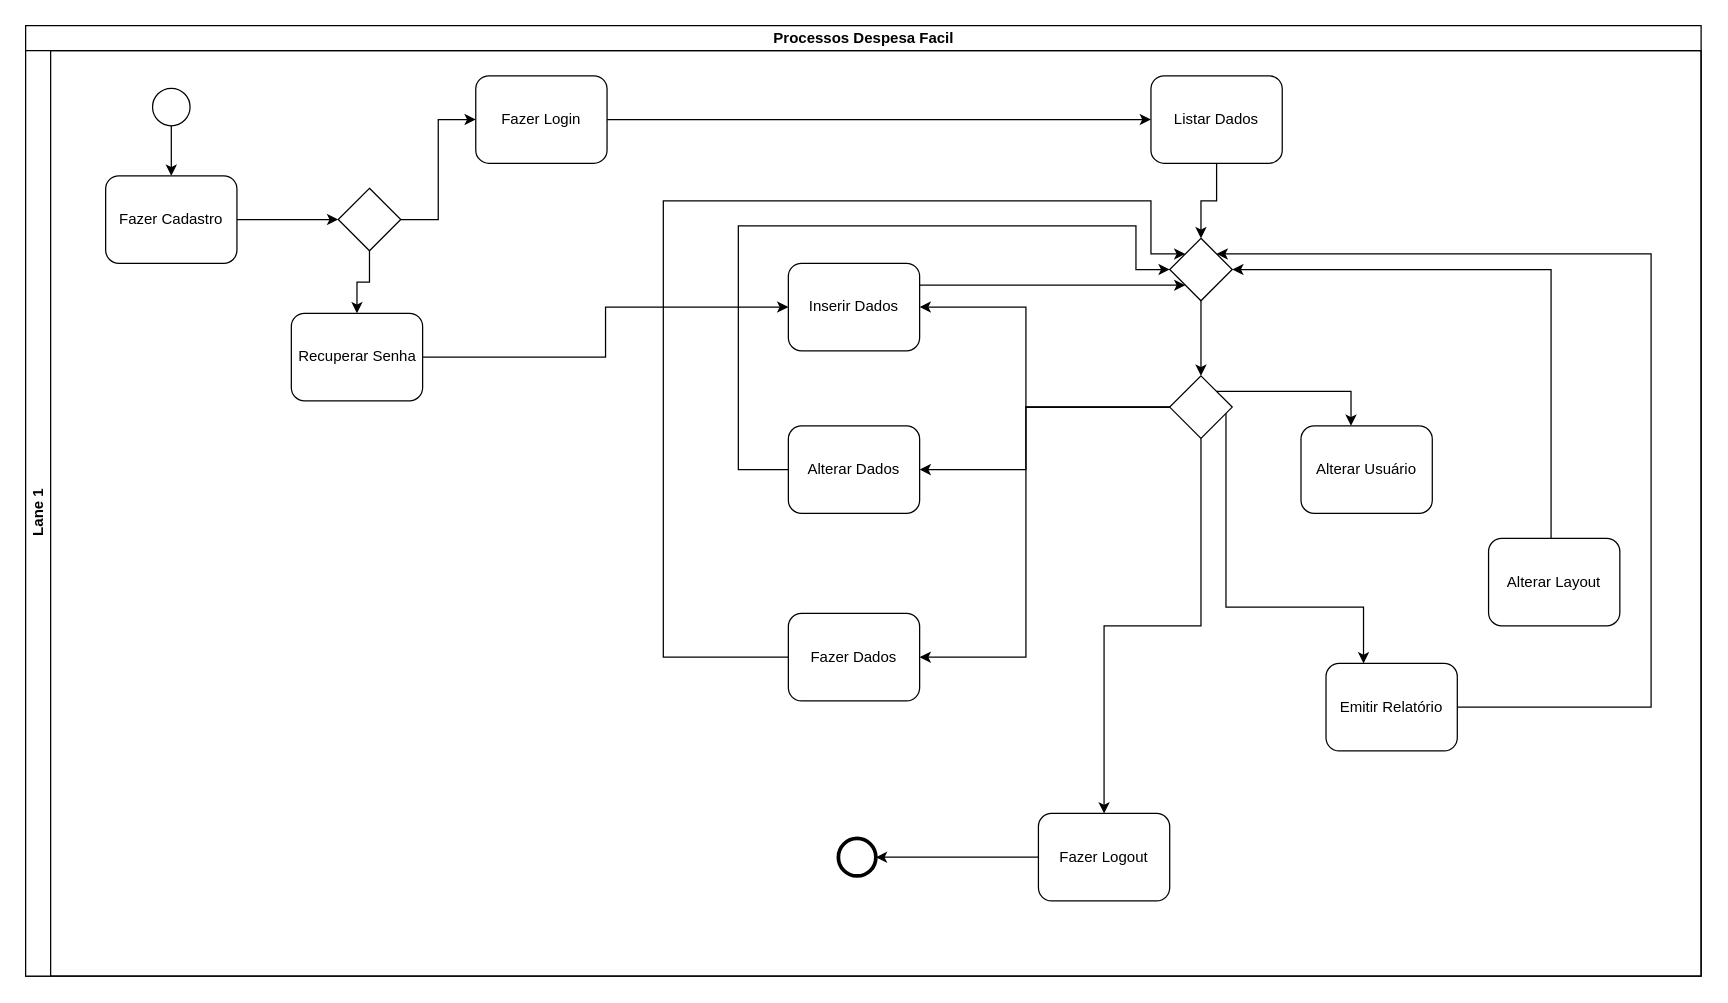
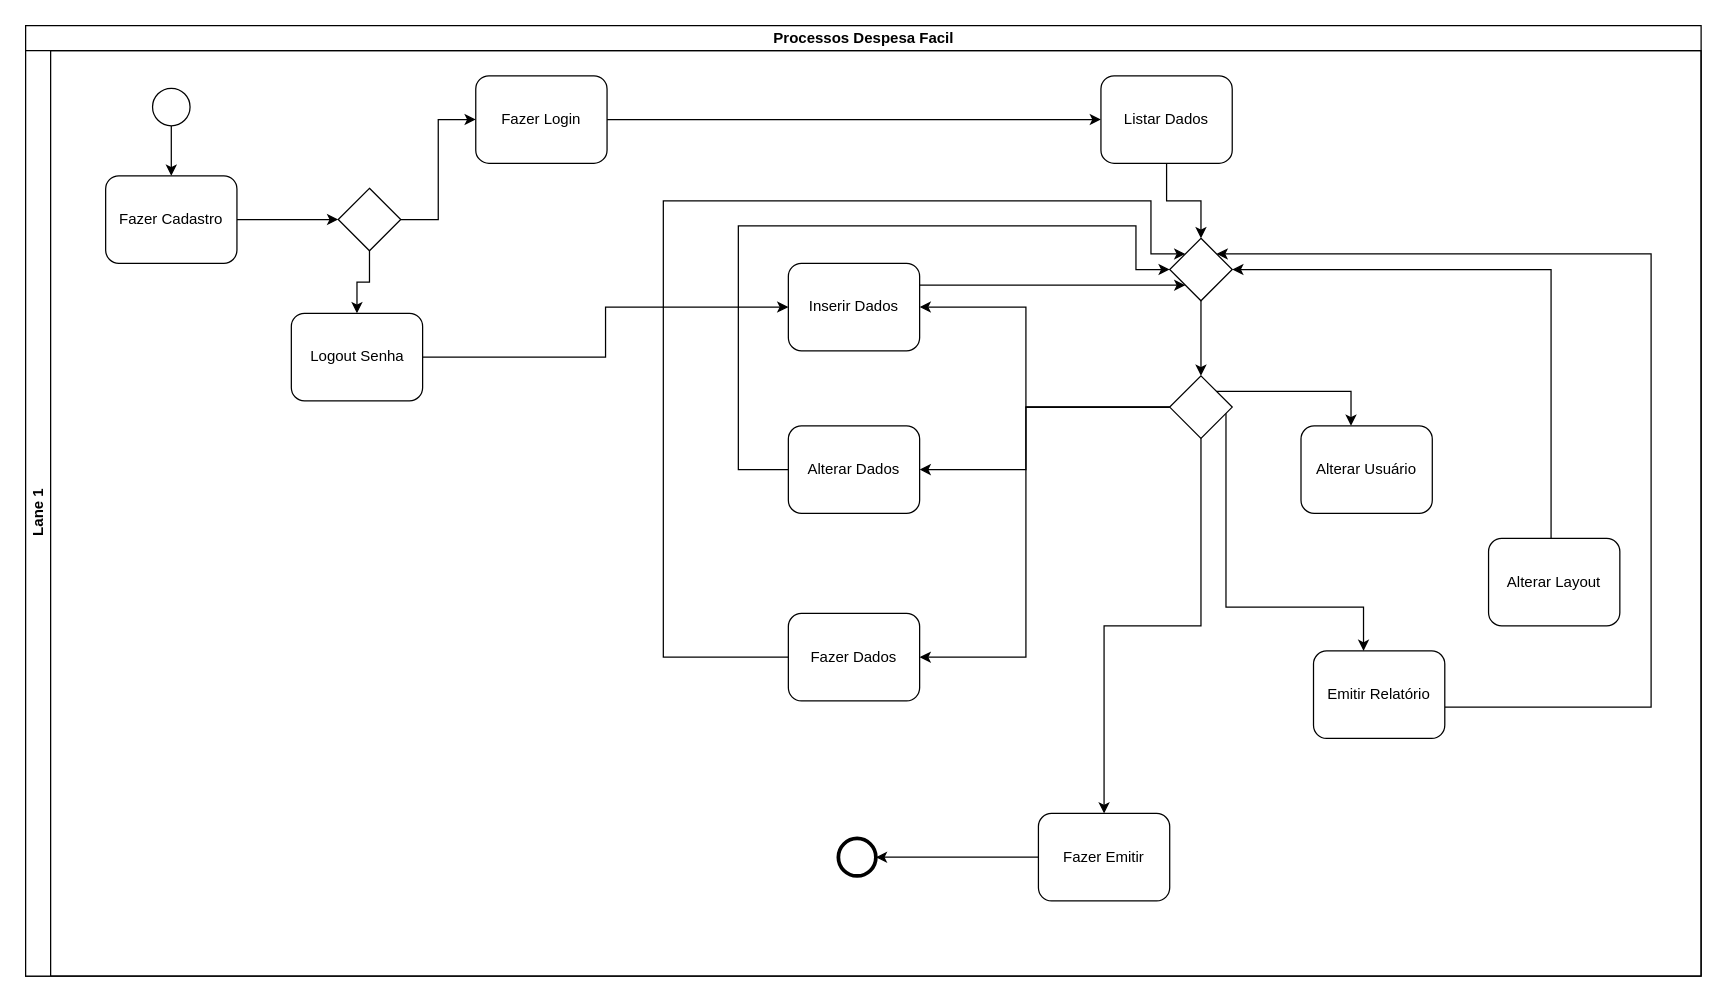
(1216, 119) -> (1166, 119)
(358, 357) -> (358, 357)
(1391, 707) -> (1379, 694)
(1104, 857) -> (1104, 857)
